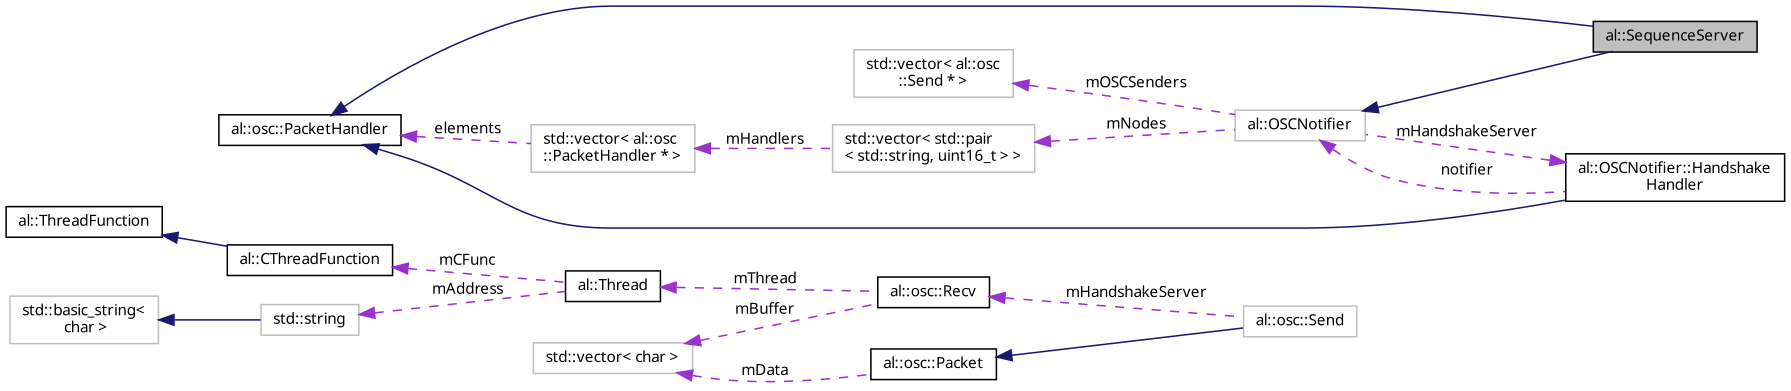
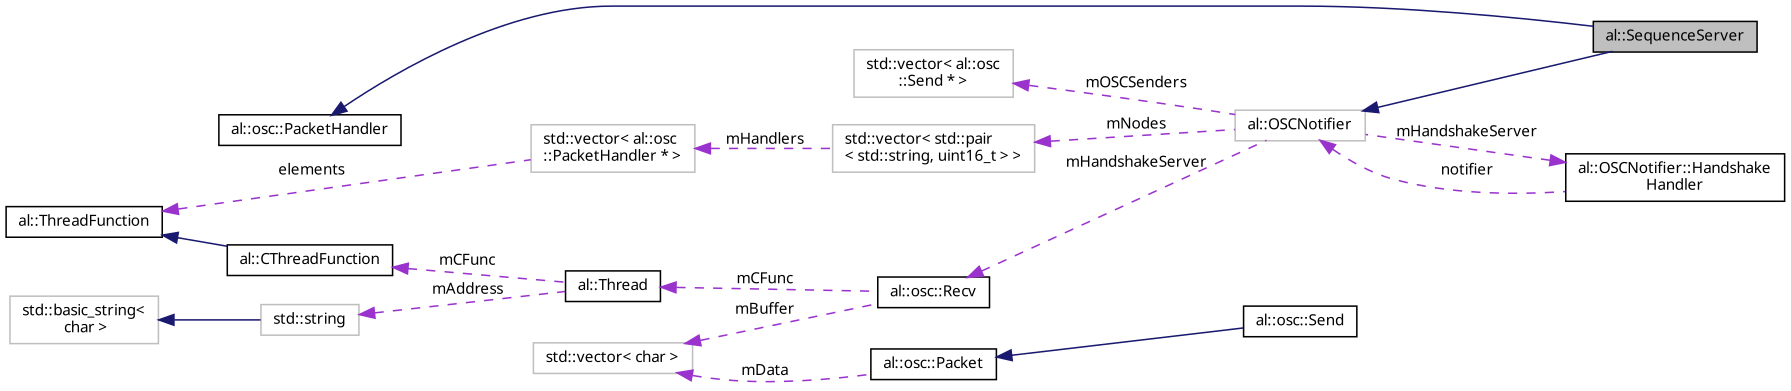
(474, 140) -> (355, 184)
(965, 228) -> none
(764, 279) -> (764, 279)
(1124, 307) -> (1124, 206)
(1300, 321) -> (1300, 321)
